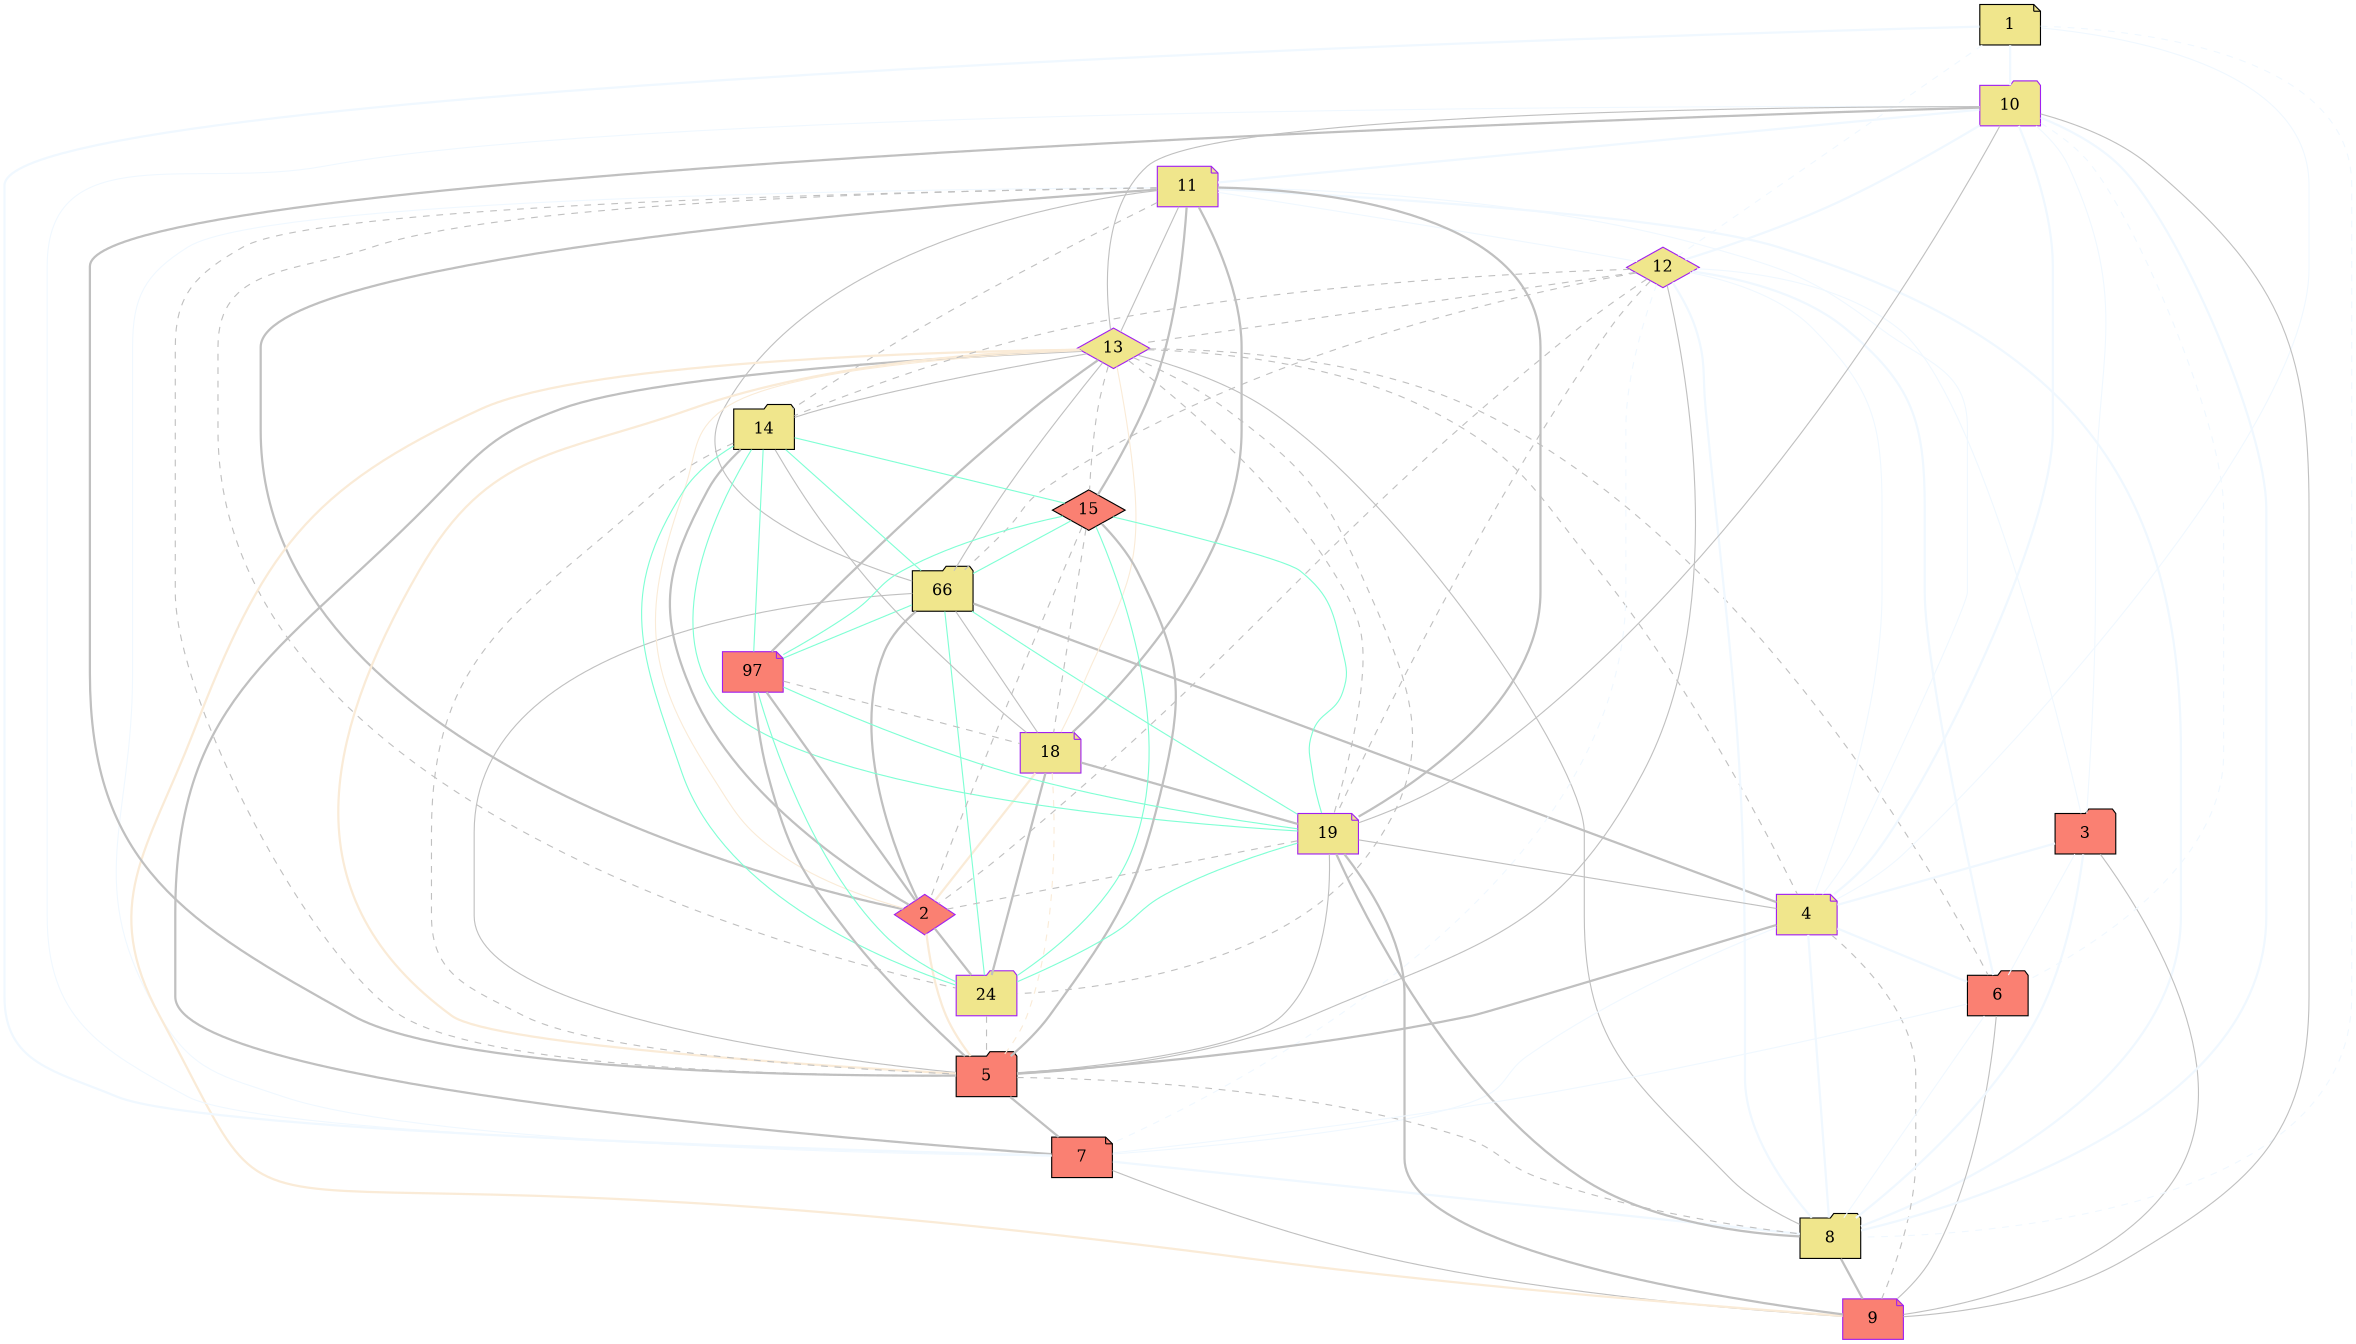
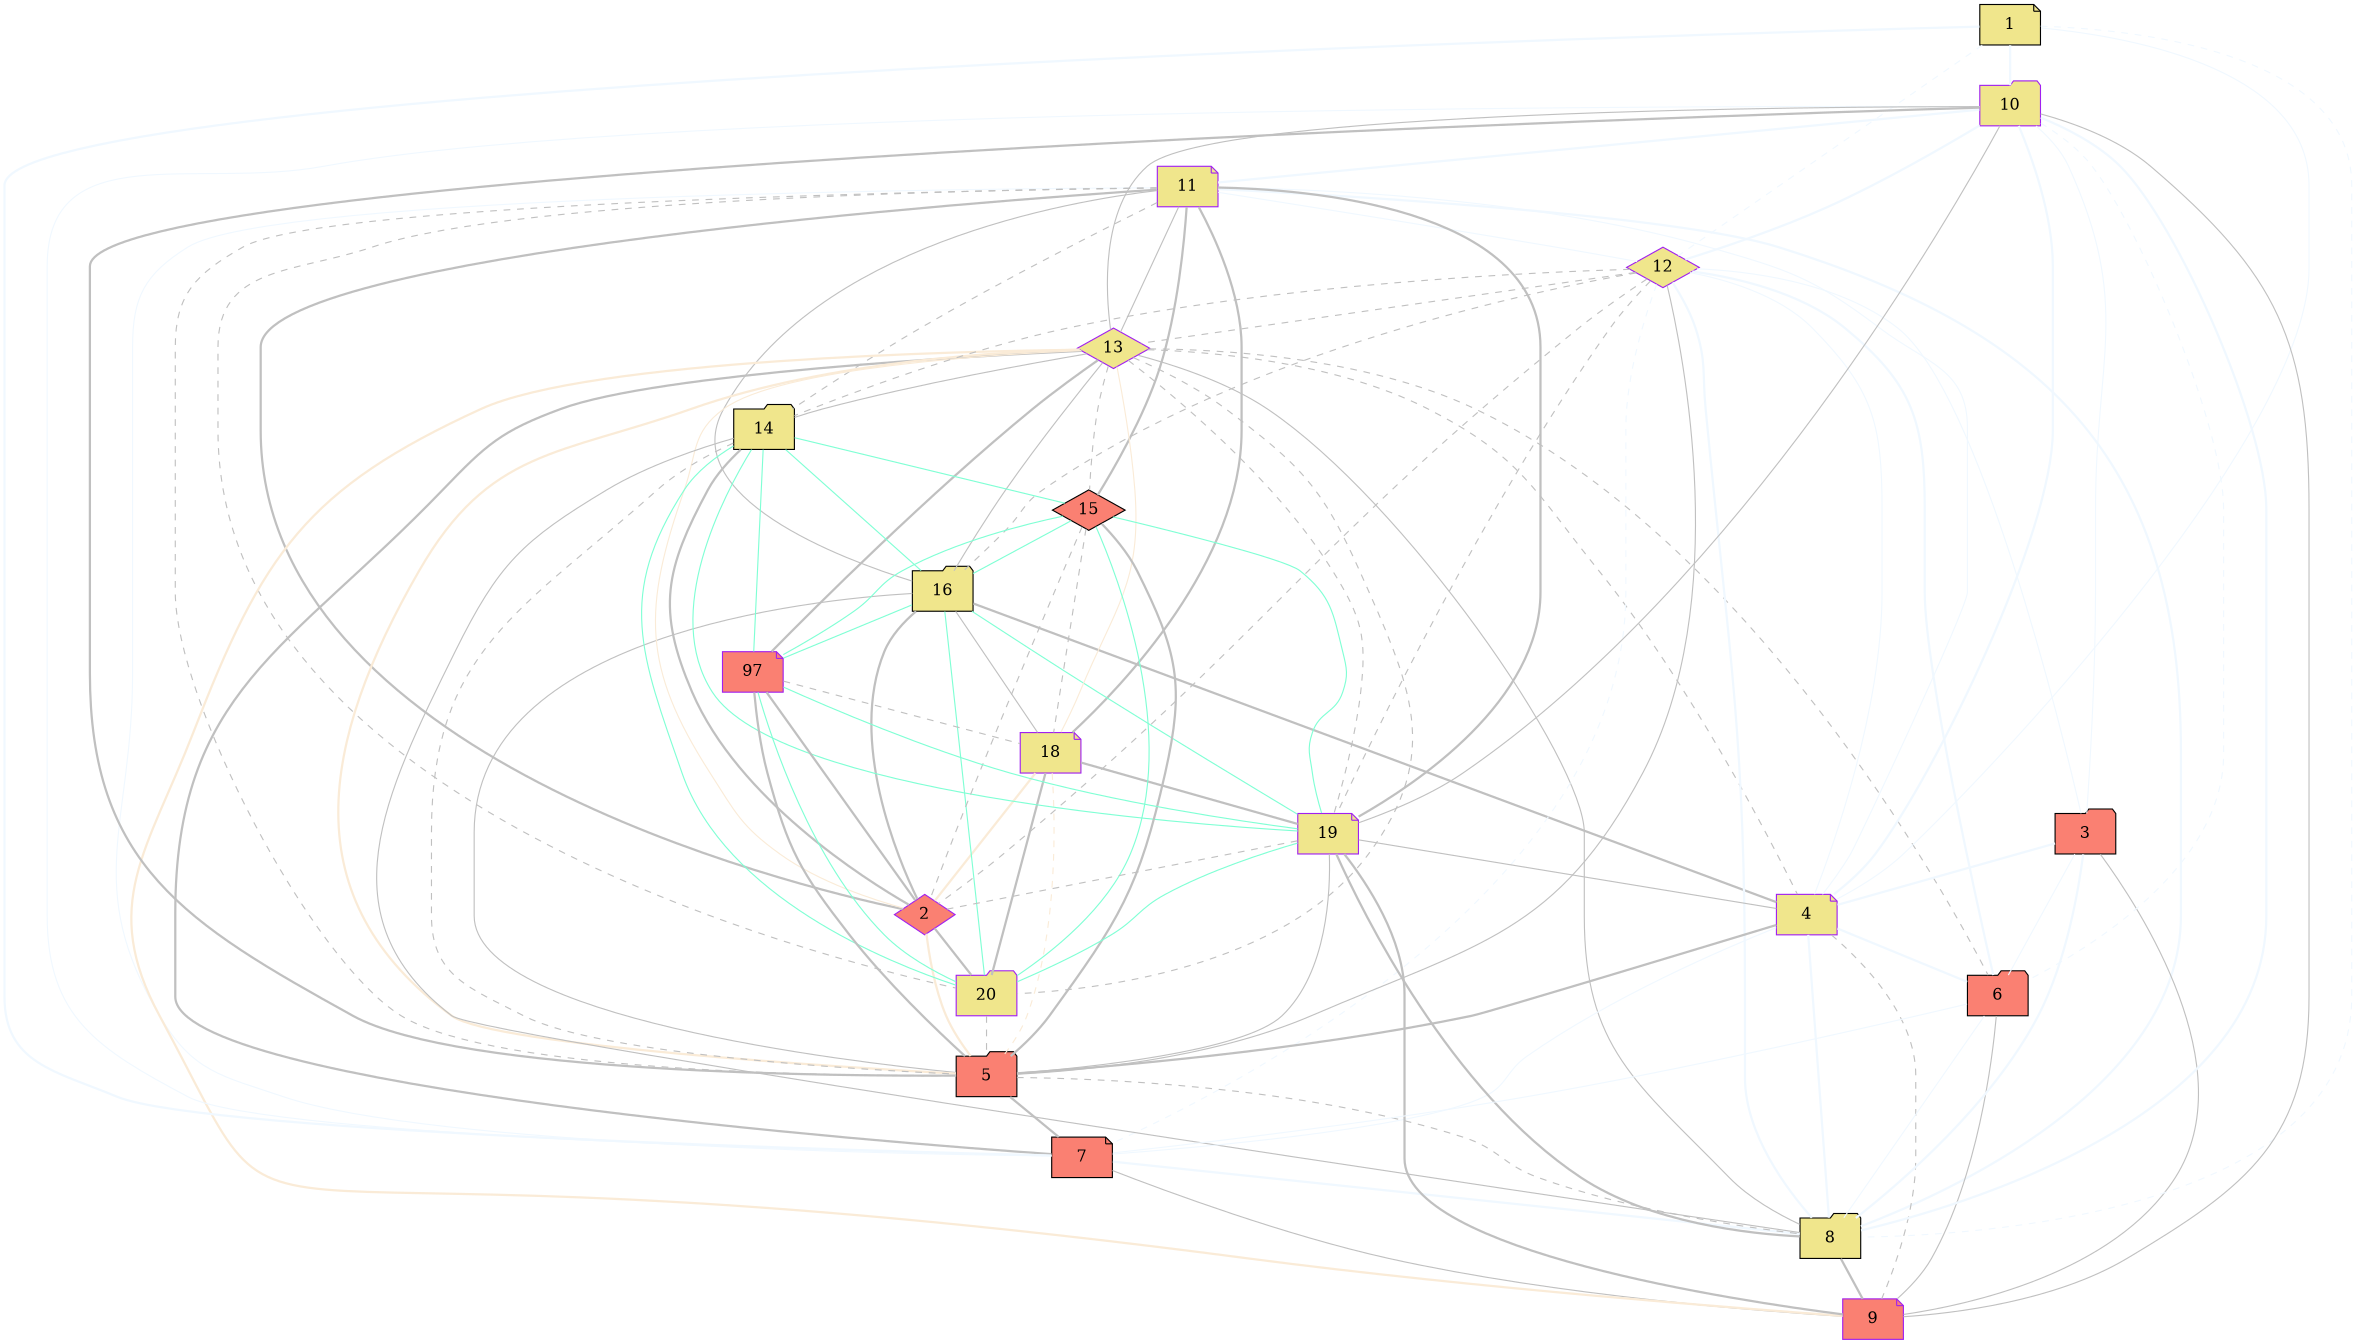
(943, 591) -> (943, 591)
(888, 603) -> (851, 1088)
(987, 996) -> (987, 996)
